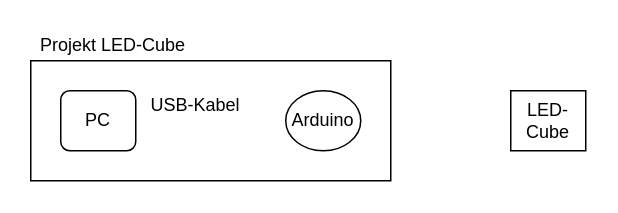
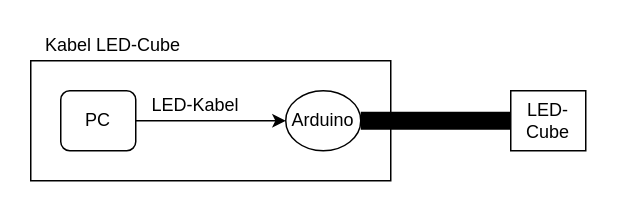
(113, 46) -> (113, 46)
(196, 106) -> (196, 106)
none -> (206, 121)
none -> (436, 121)
